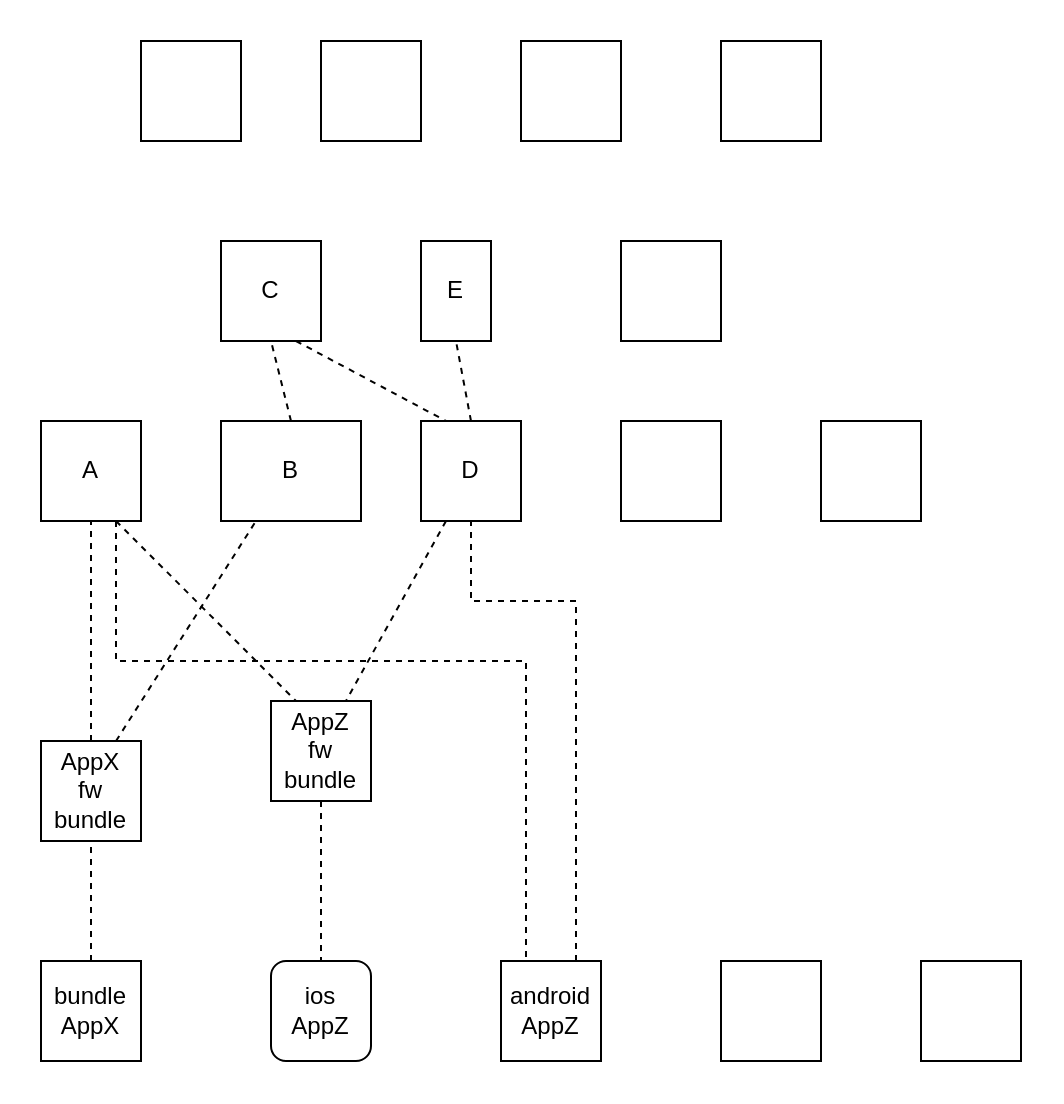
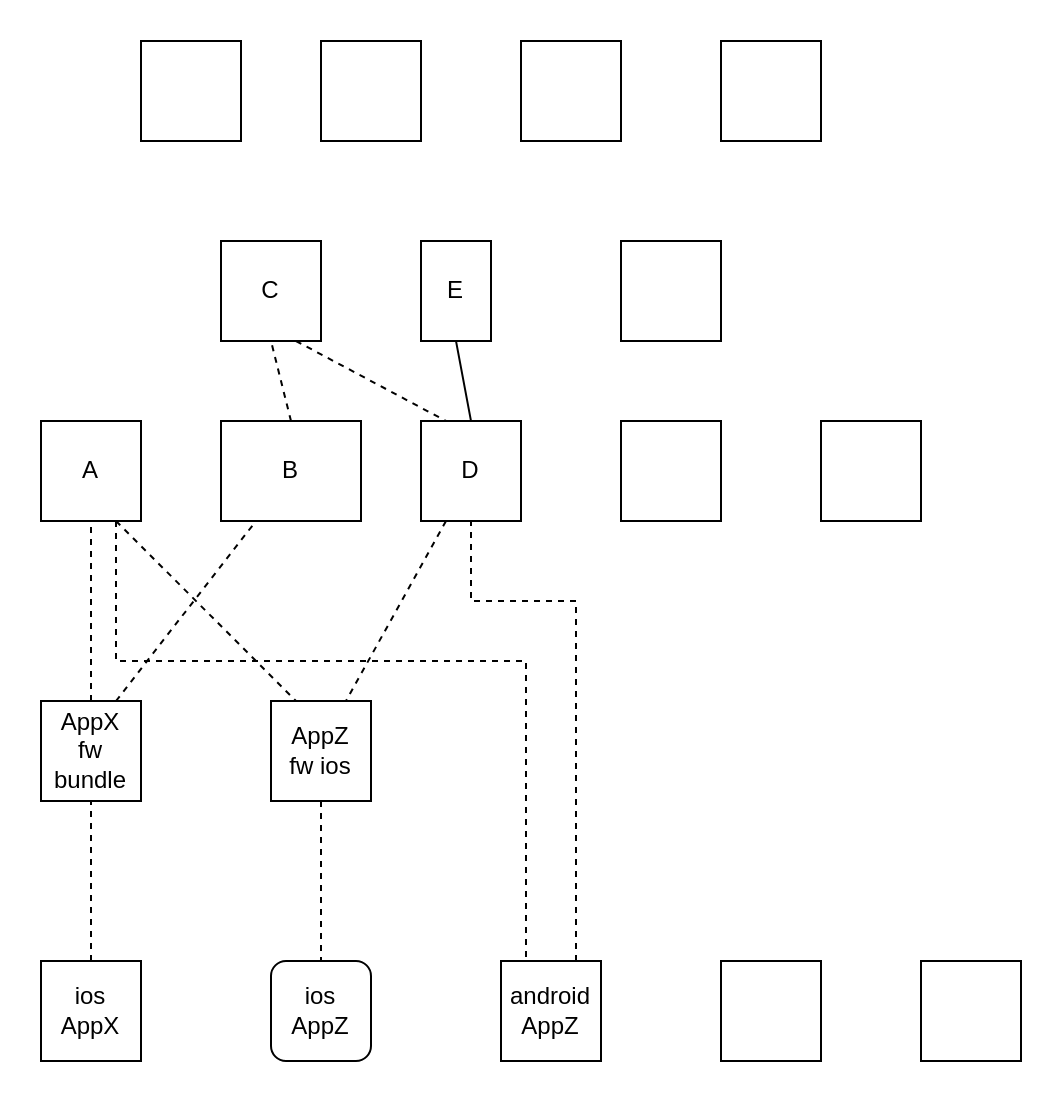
(463, 379) -> (463, 379)
(321, 751) -> (321, 751)
(91, 791) -> (91, 751)
(91, 1011) -> (91, 1011)
